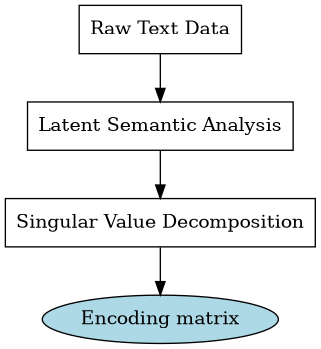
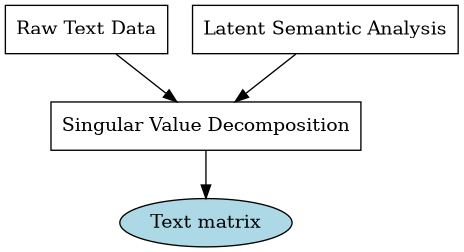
(160, 71) -> (141, 74)
(160, 319) -> (206, 223)
